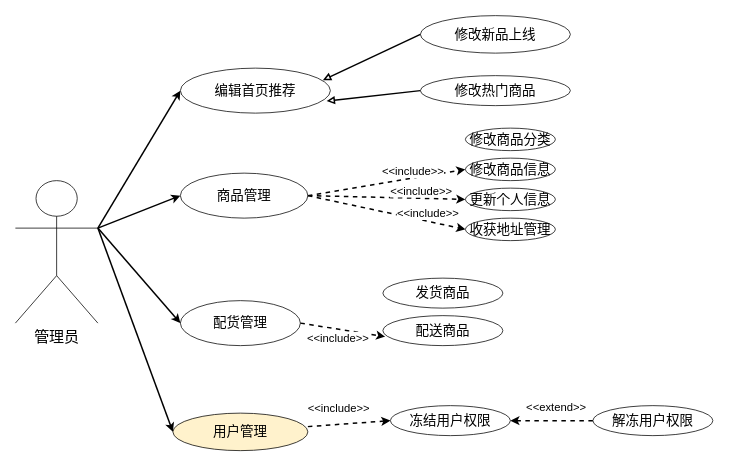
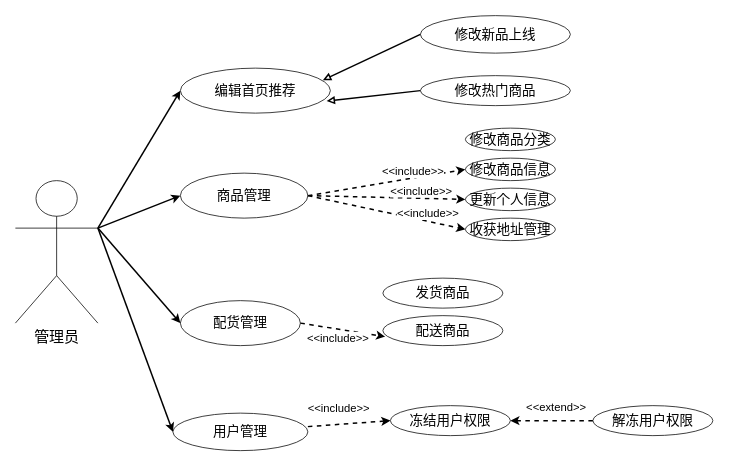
(240, 432) -> (240, 432)
